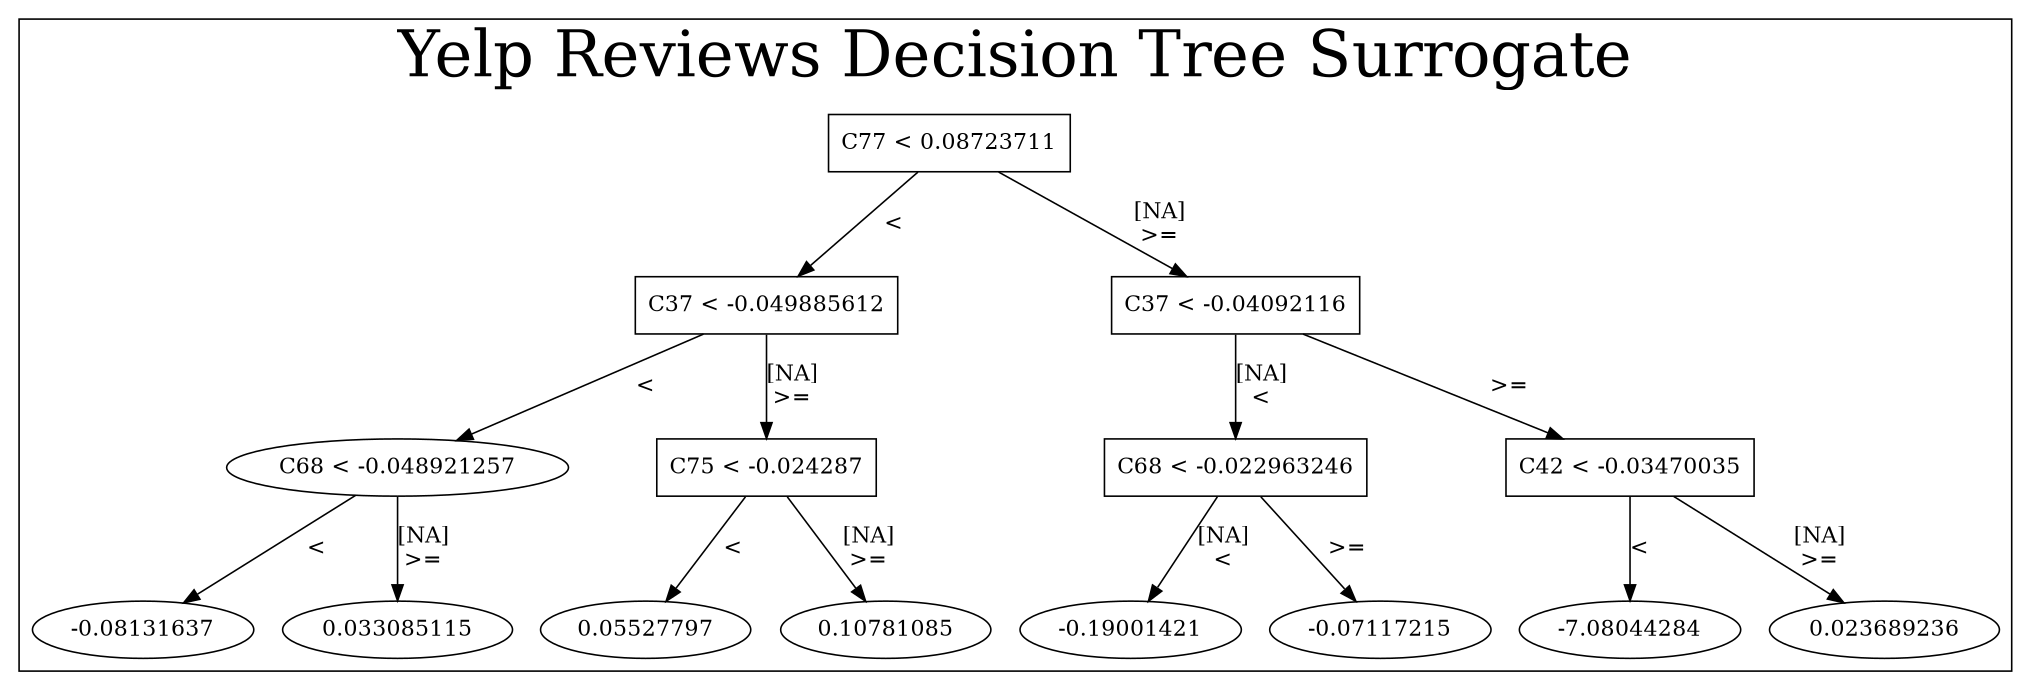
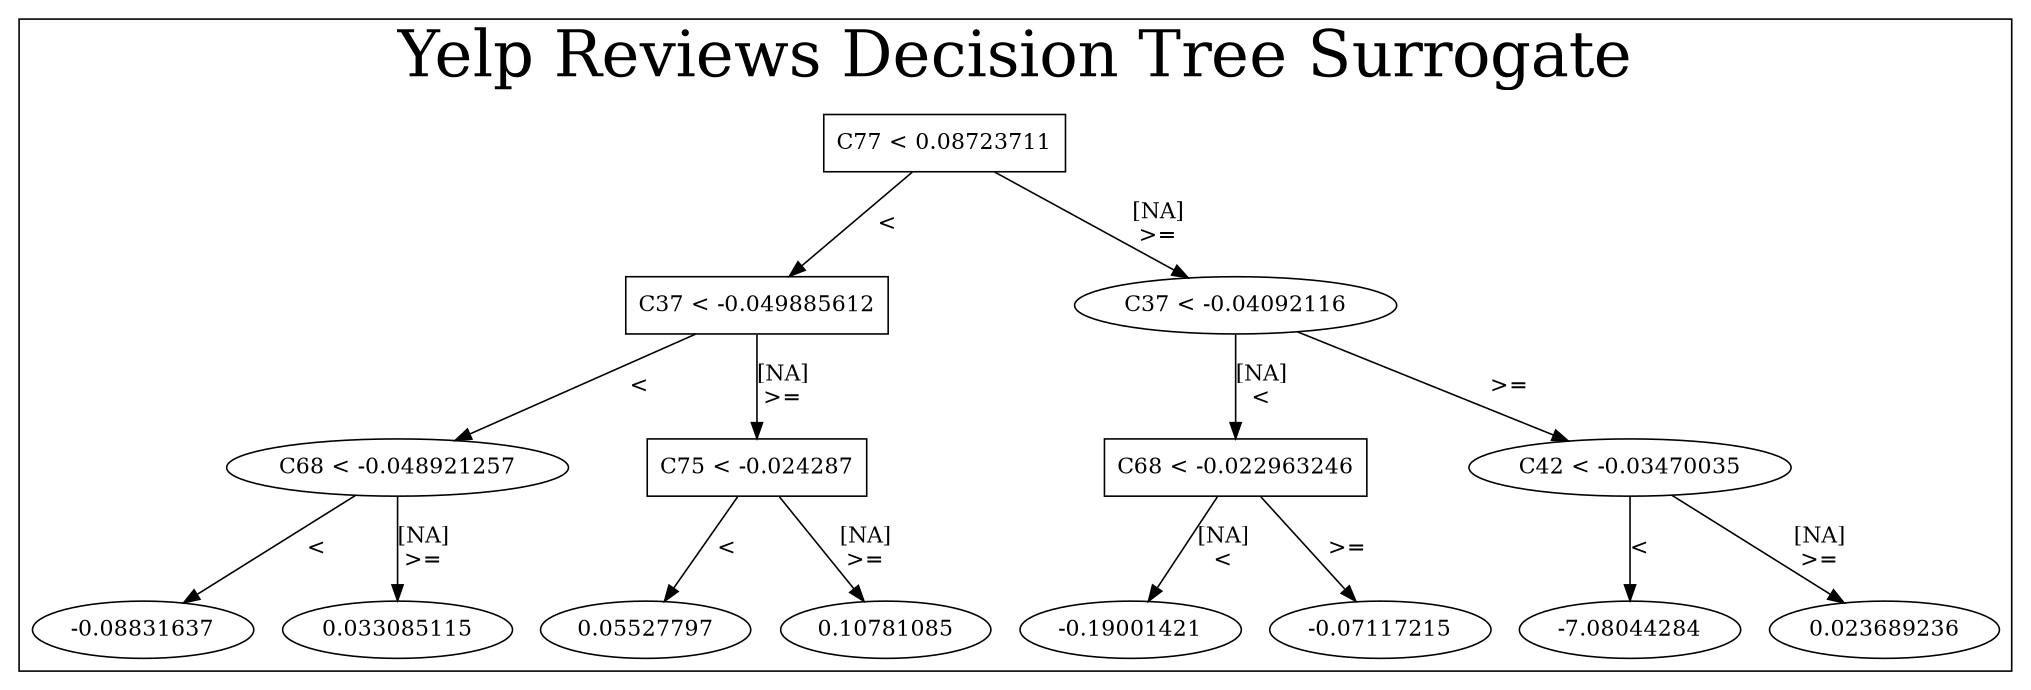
(1236, 305) -> (1236, 305)
(1630, 468) -> (1630, 468)
(143, 630) -> (143, 630)
